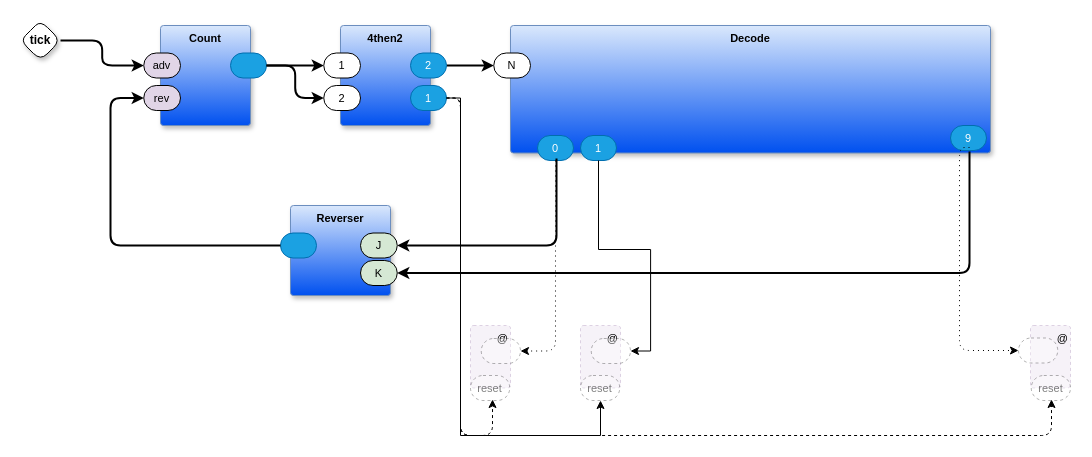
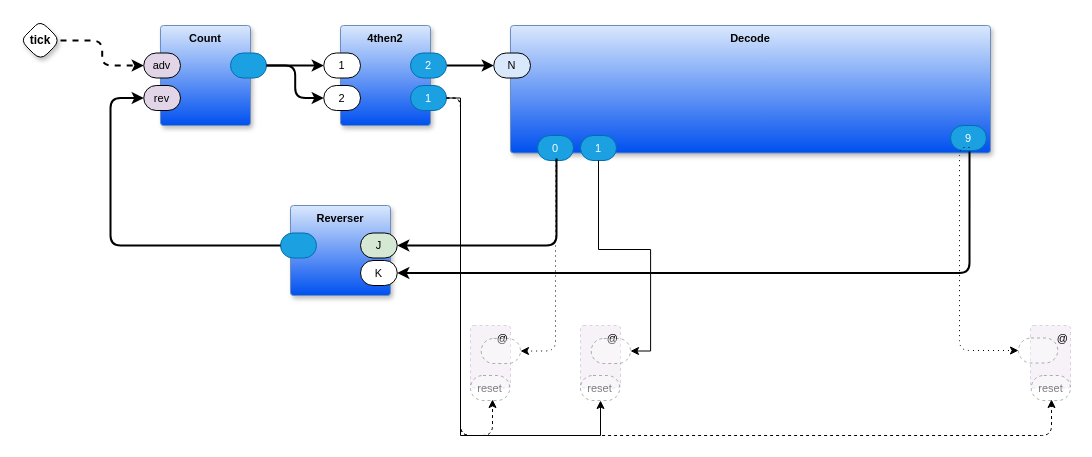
(102, 52) -> (102, 52)
(512, 66) -> (512, 66)
(379, 273) -> (379, 273)
